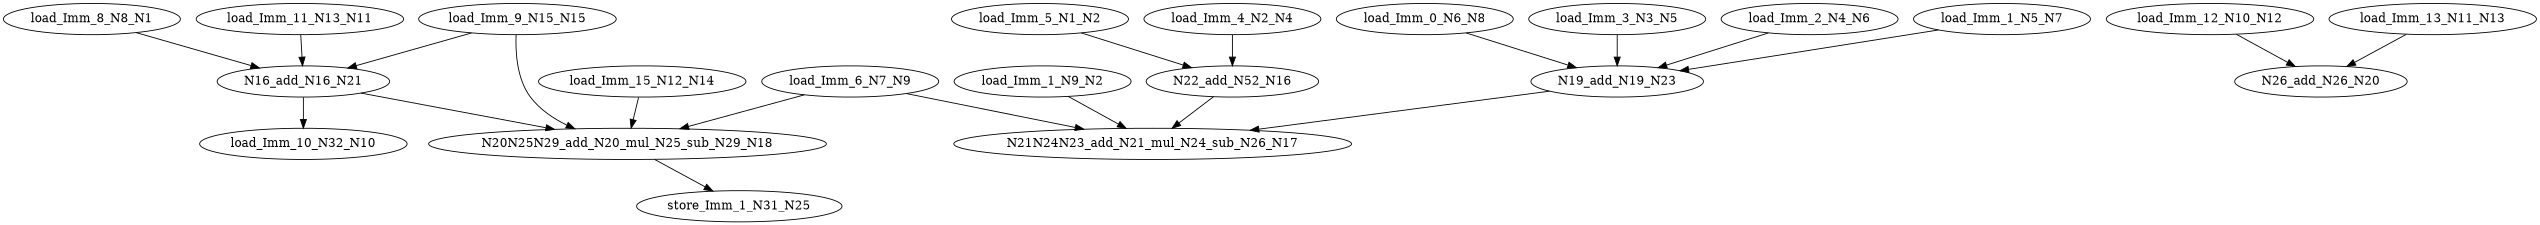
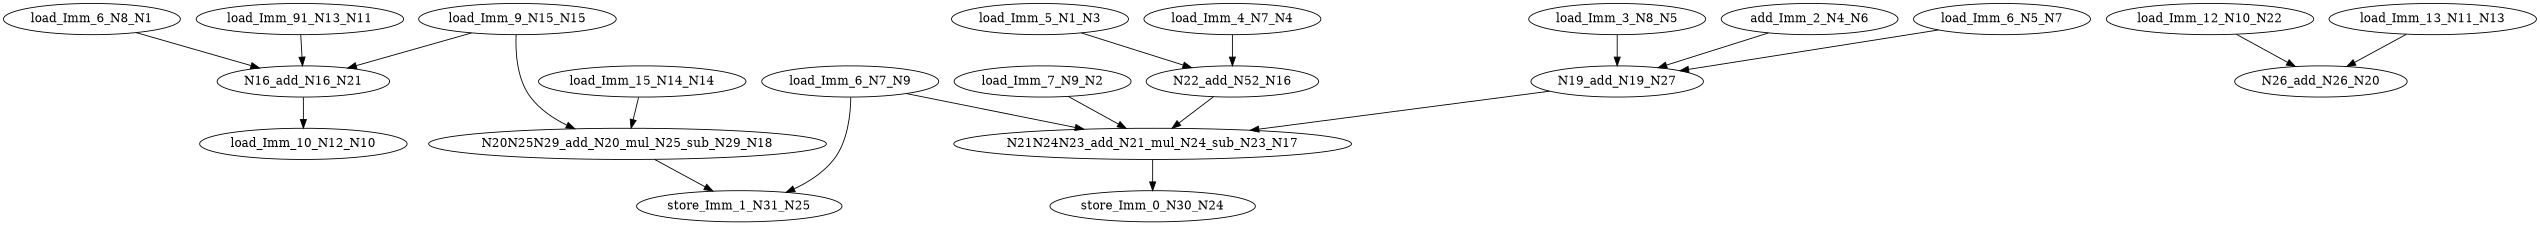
(92, 19) -> (92, 19)
(300, 19) -> (300, 19)
(1040, 19) -> (1040, 19)
(1232, 19) -> (1232, 19)
(1425, 19) -> none
(1617, 19) -> (1617, 19)
(1810, 19) -> (1810, 19)
(2002, 19) -> (2002, 19)
(2210, 19) -> (2210, 19)
(642, 81) -> (642, 81)
(1043, 81) -> (1043, 81)
(1617, 81) -> (1617, 81)
(453, 110) -> none
(746, 111) -> (838, 153)
(303, 144) -> (303, 144)
(1153, 144) -> (1153, 144)
none -> (1153, 206)
